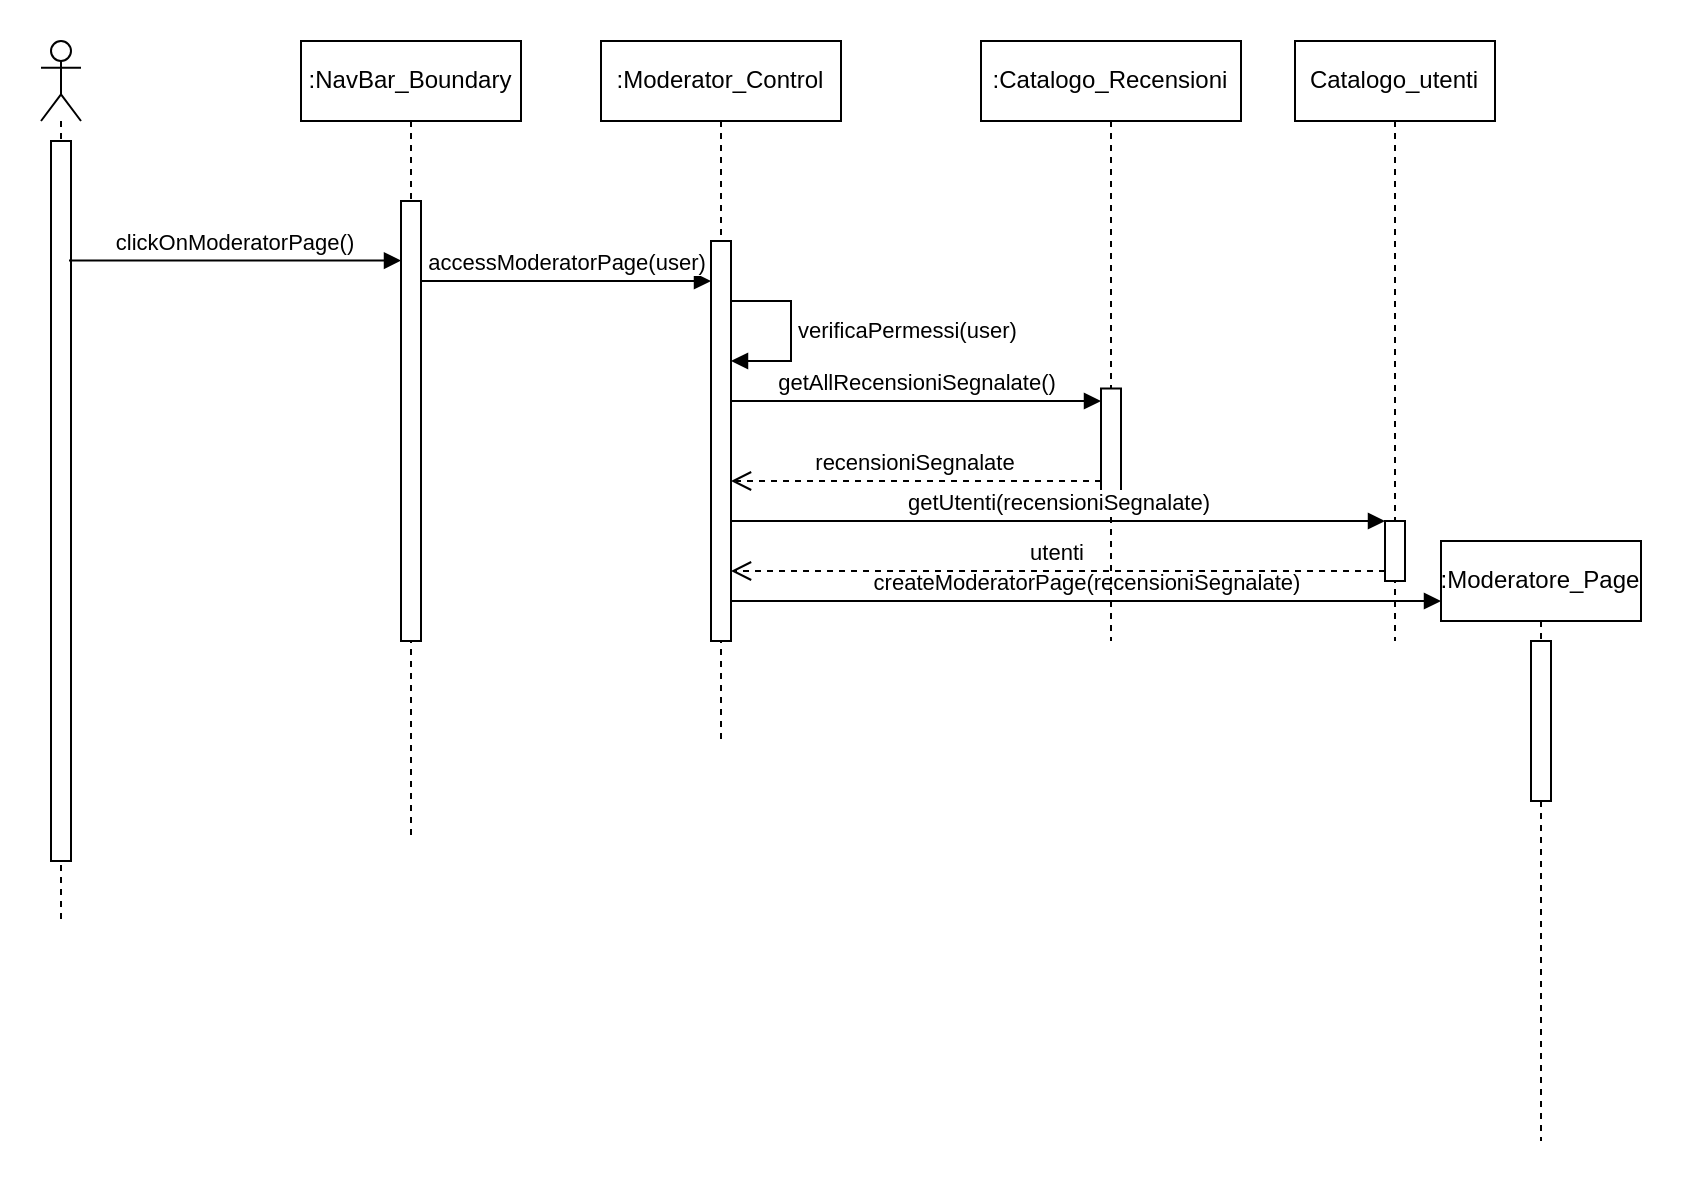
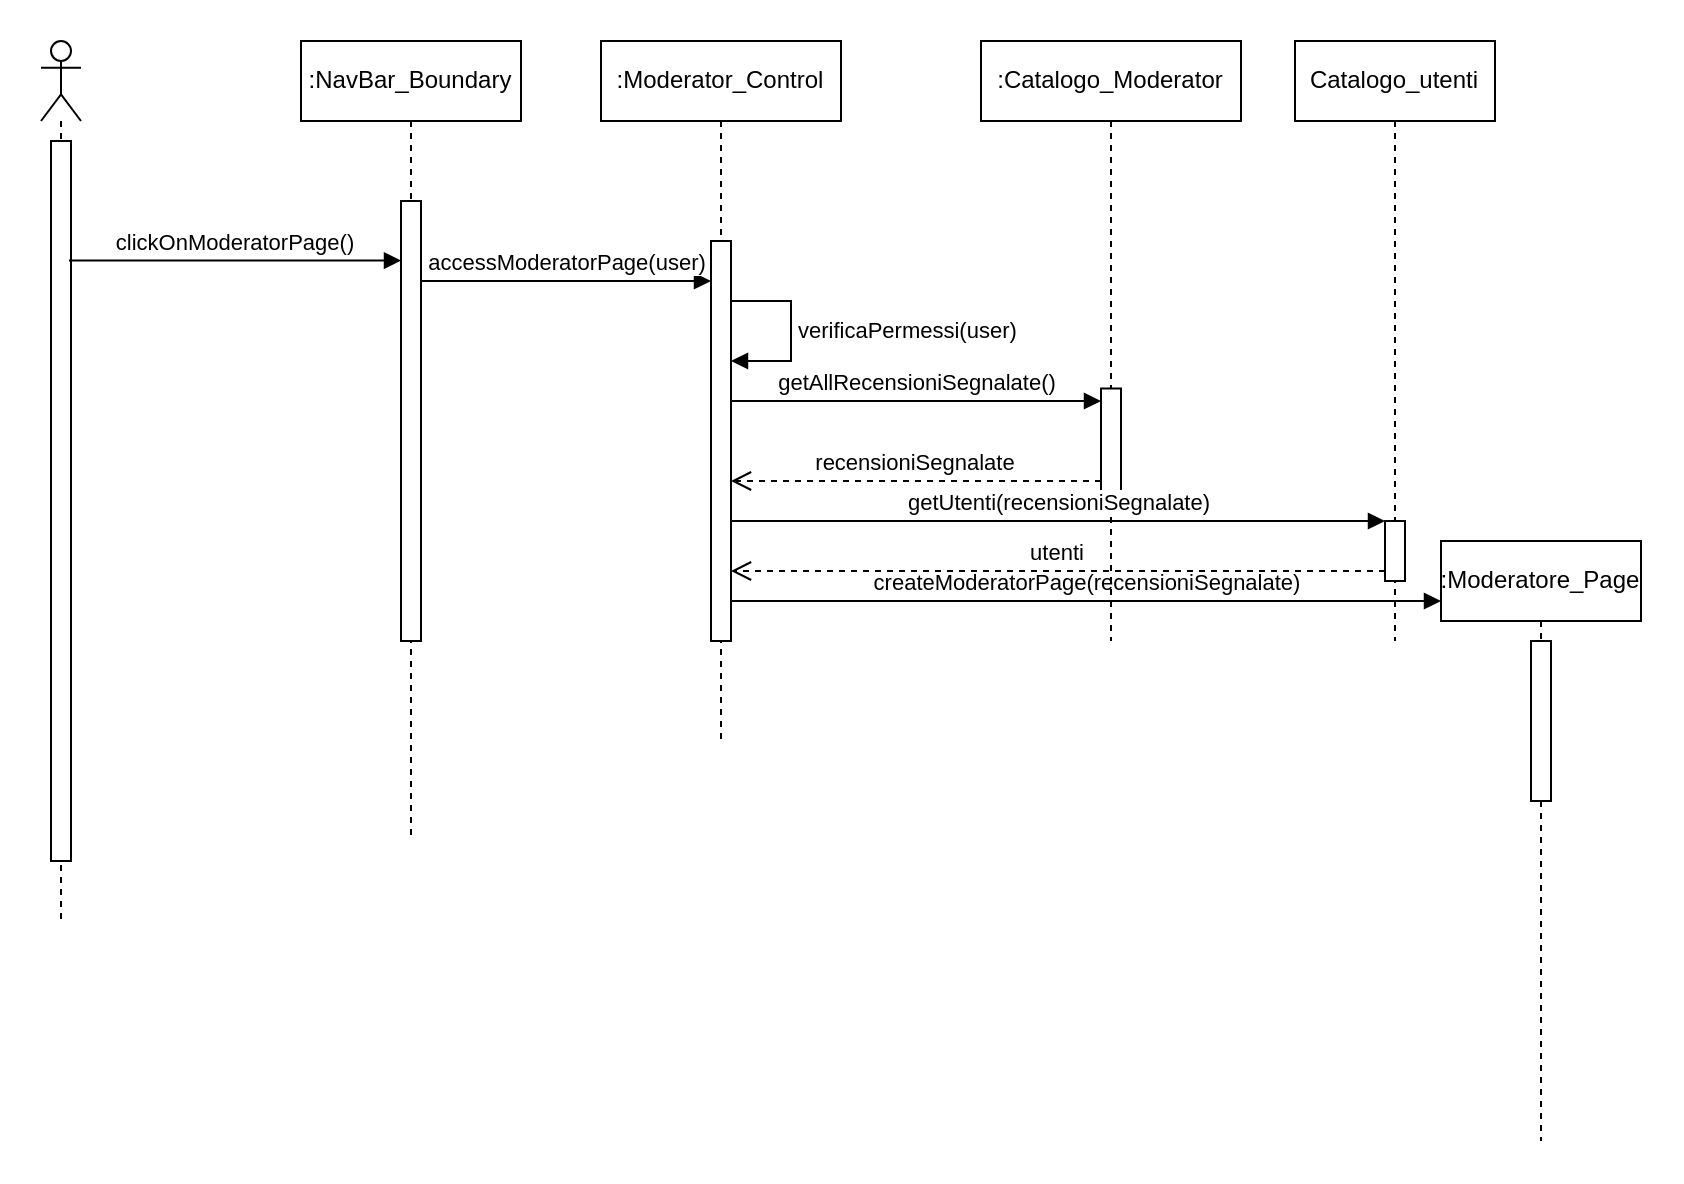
(1111, 81) -> (1111, 81)
